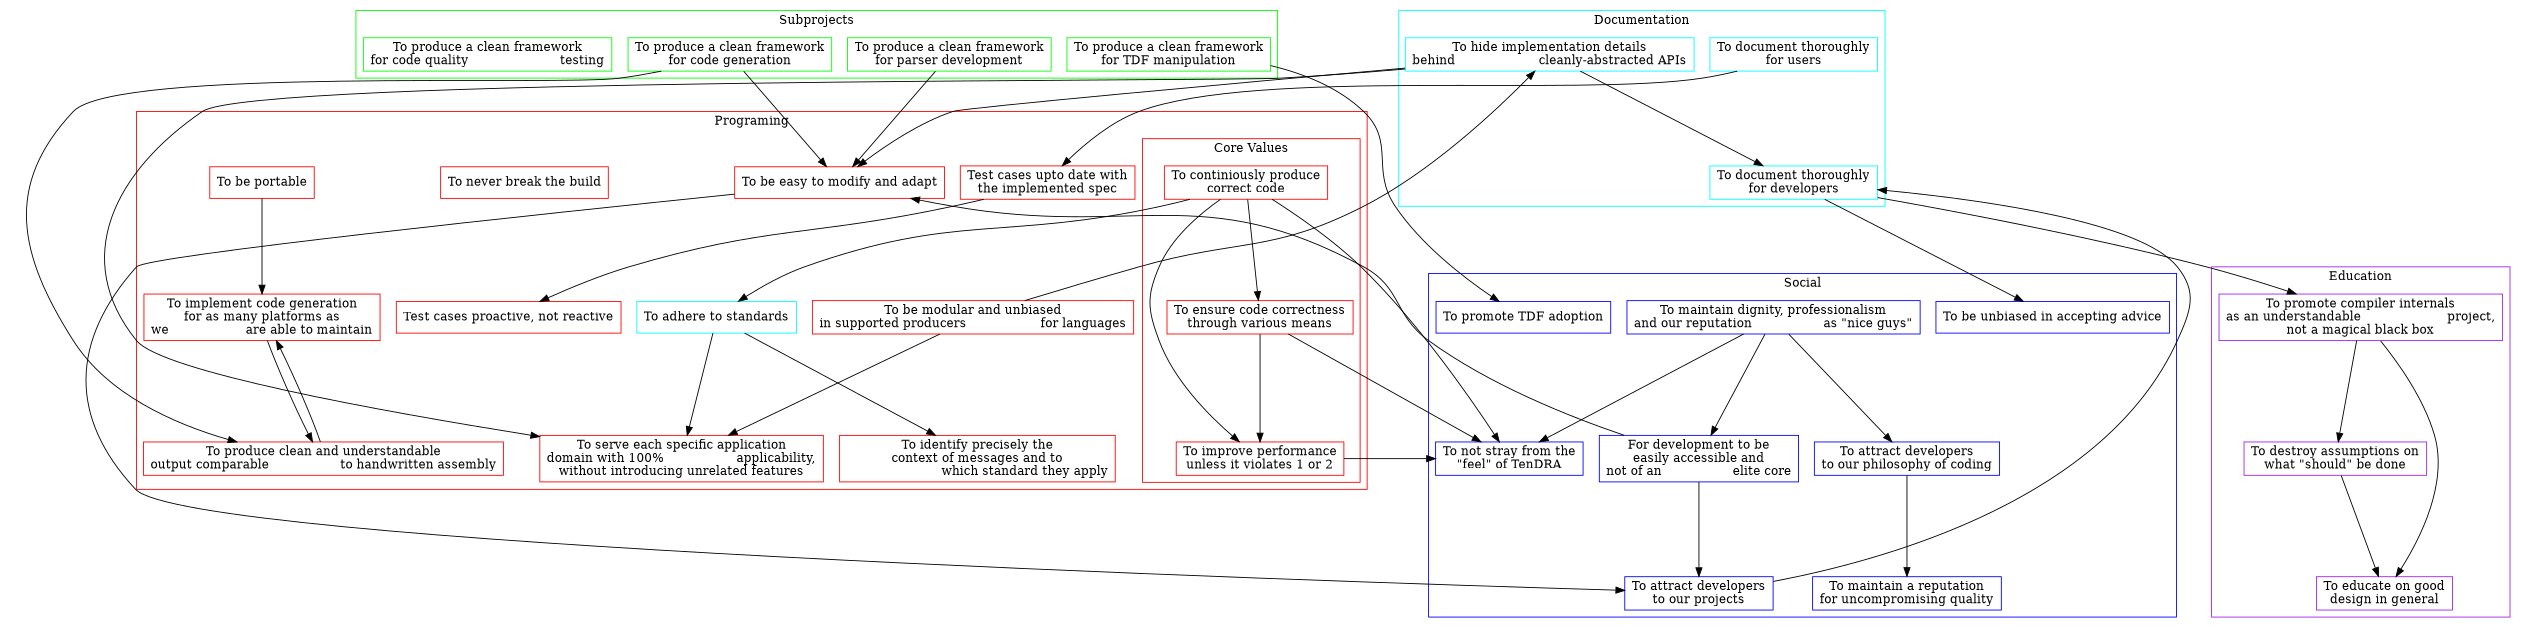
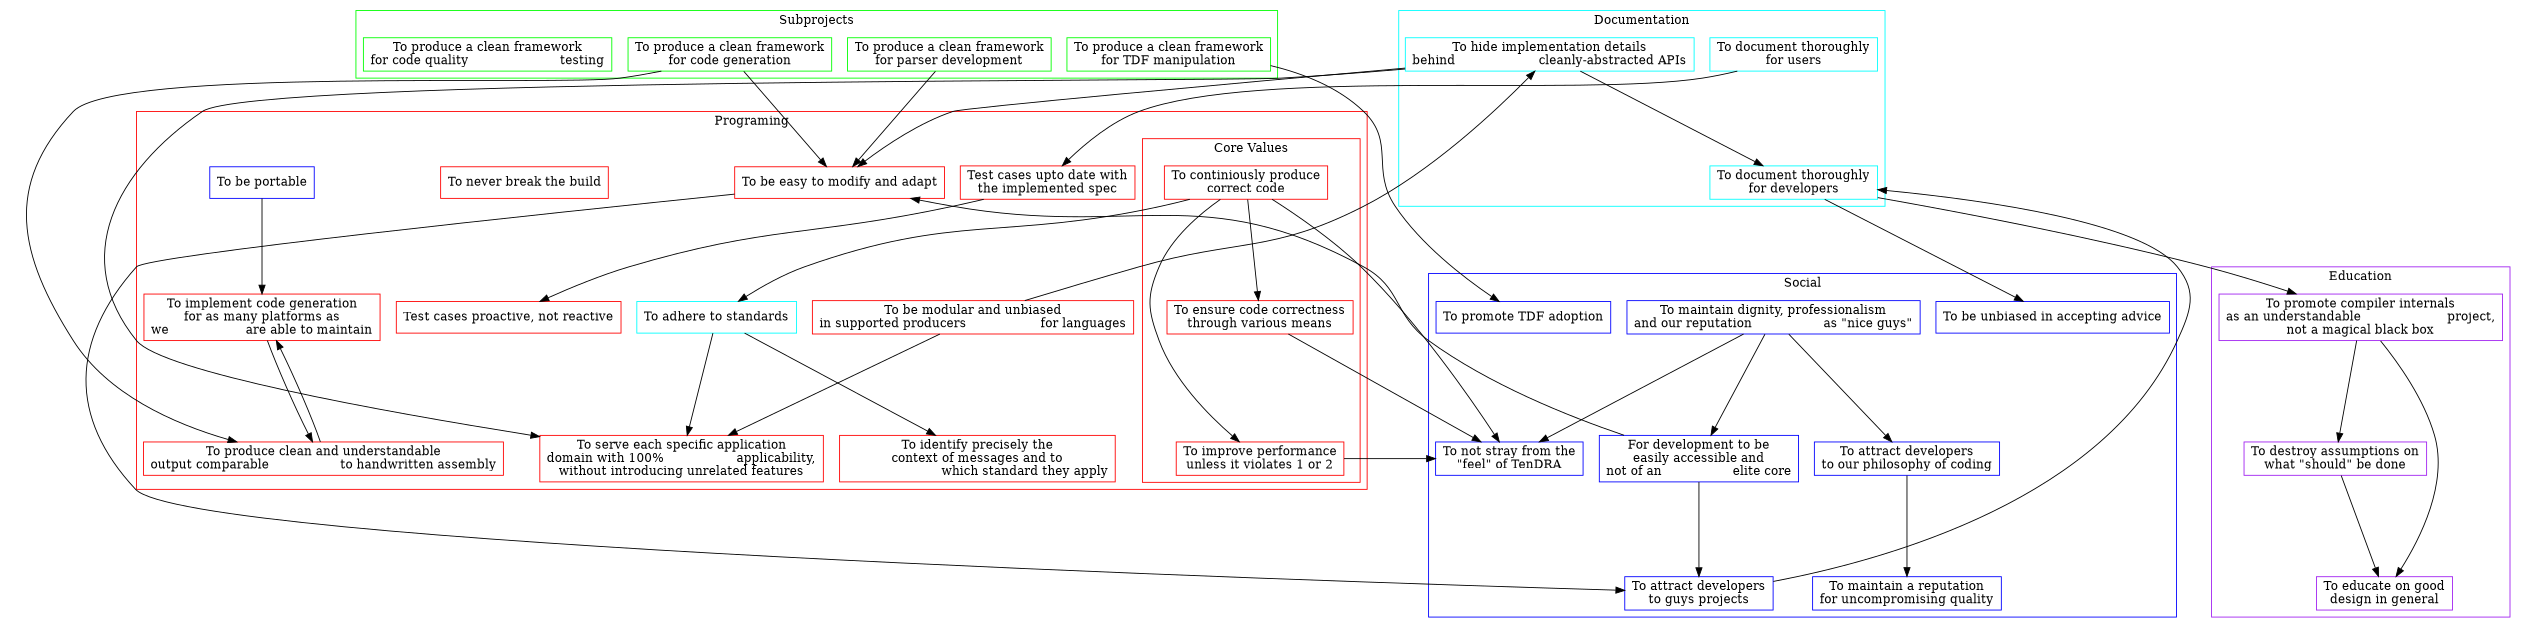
(262, 183) -> (262, 183)
(1260, 384) -> none
(1699, 593) -> (1699, 593)
